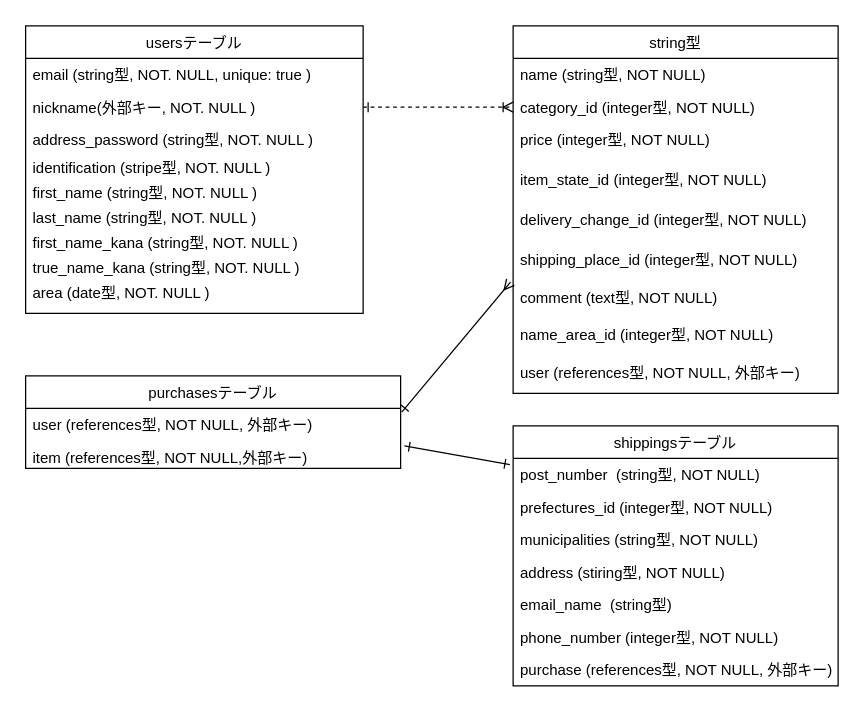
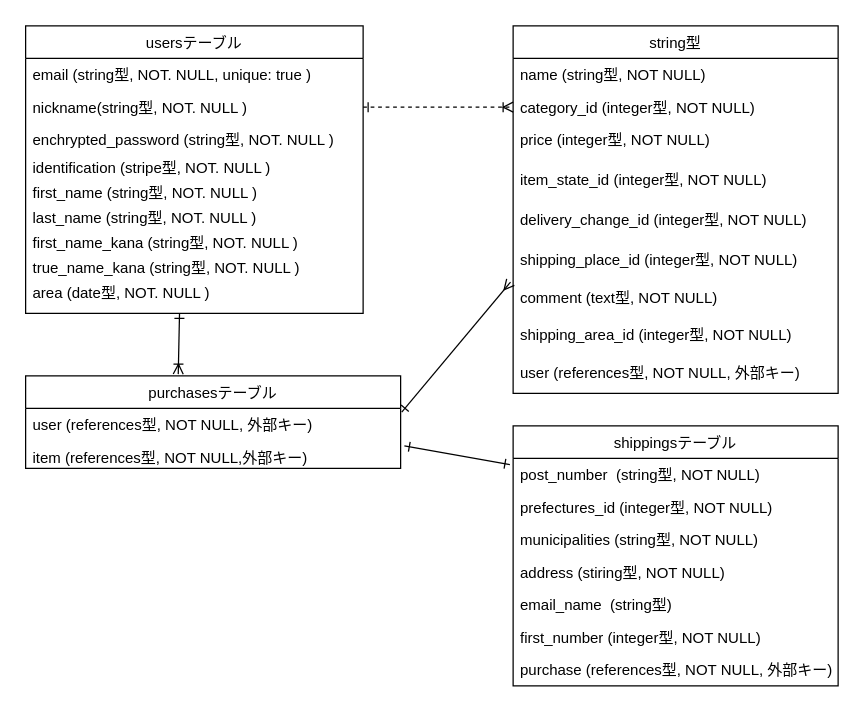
(143, 108) -> (144, 108)
(182, 140) -> (194, 140)
(650, 335) -> (663, 335)
none -> (179, 342)
(654, 638) -> (652, 638)
